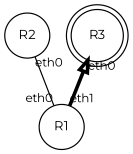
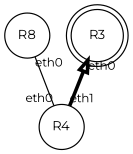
(27, 36) -> (27, 36)
(62, 127) -> (62, 127)
